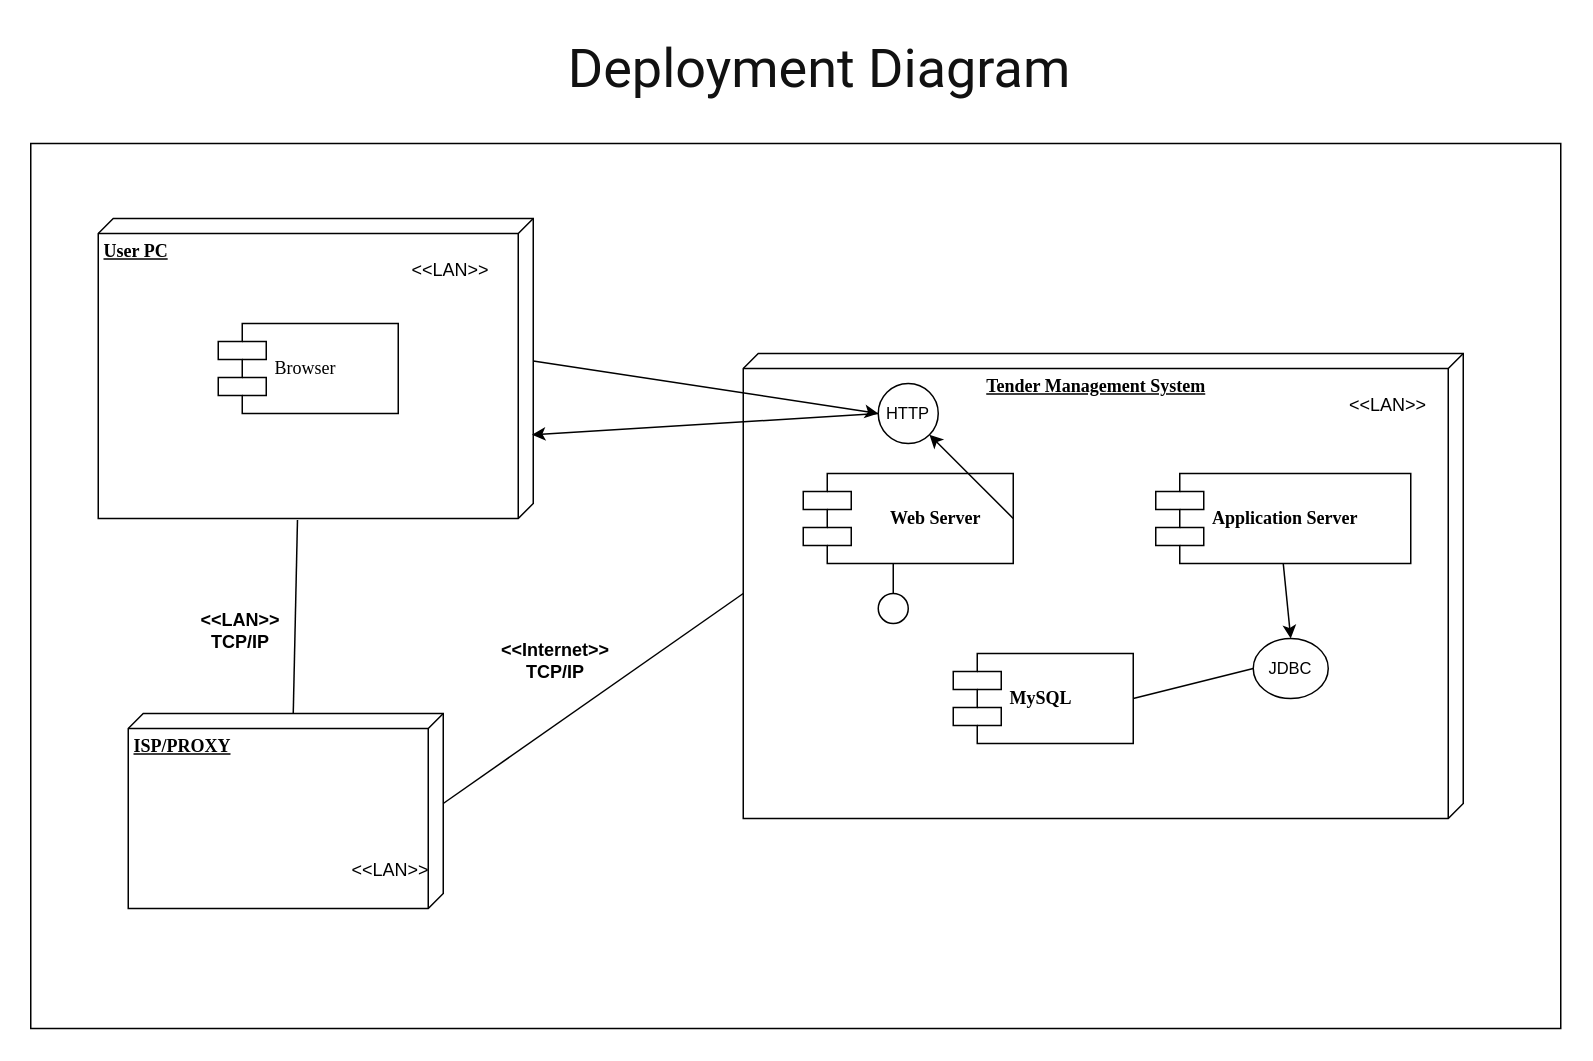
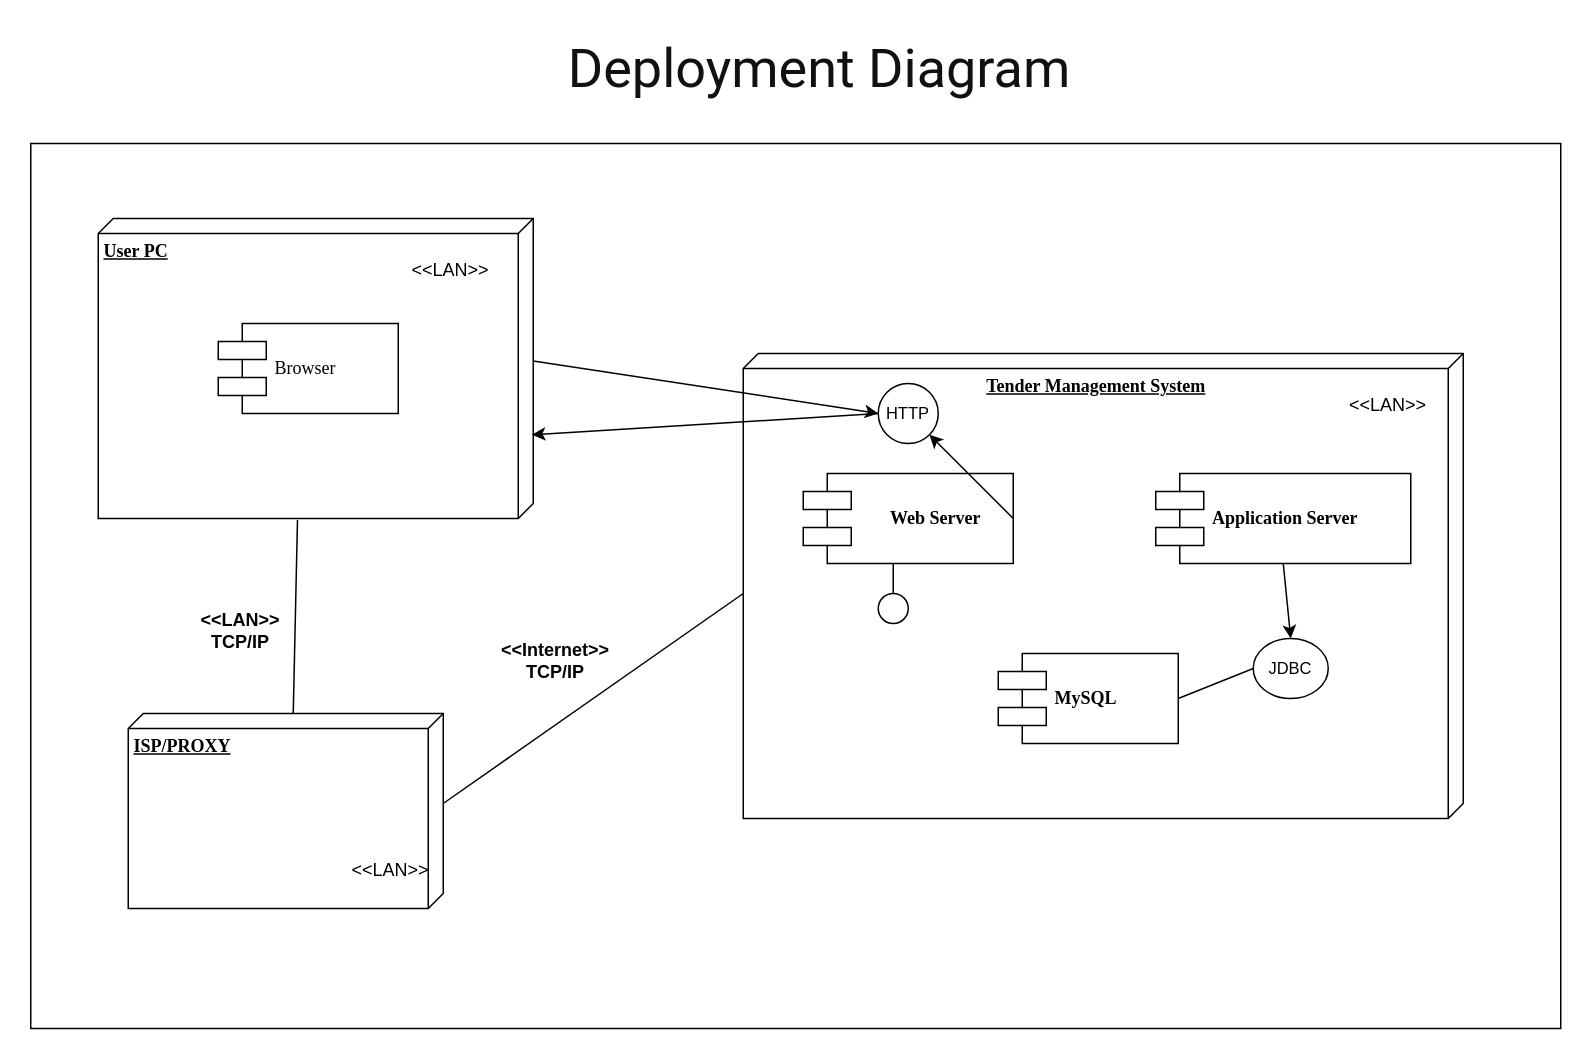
(1043, 698) -> (1088, 698)
